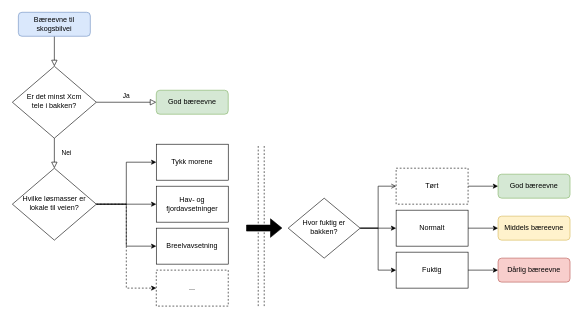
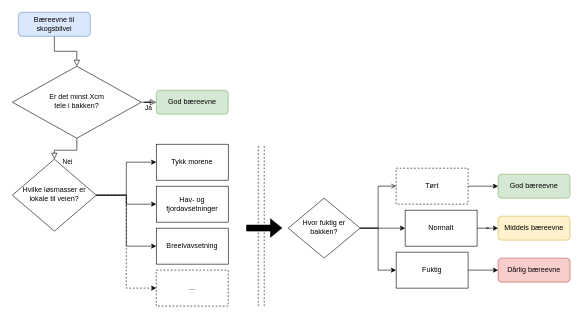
(54, 102) -> (77, 102)
(54, 204) -> (54, 195)
(432, 228) -> (441, 228)
